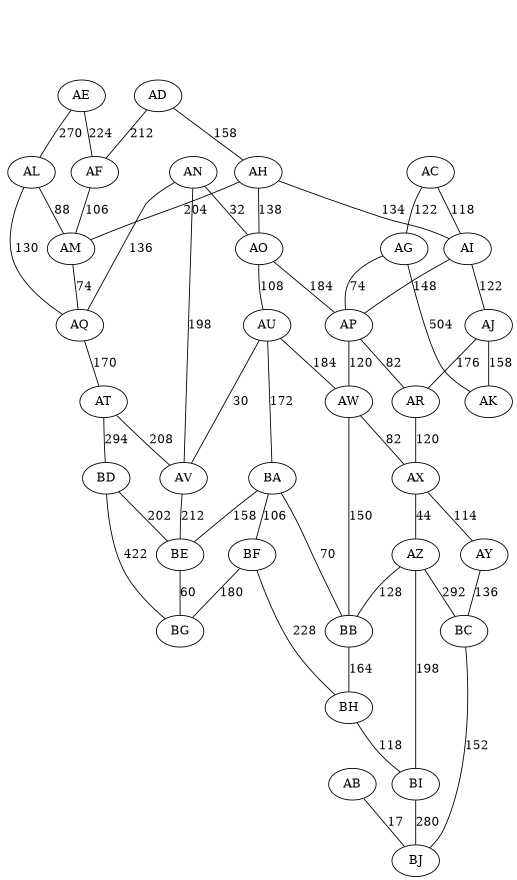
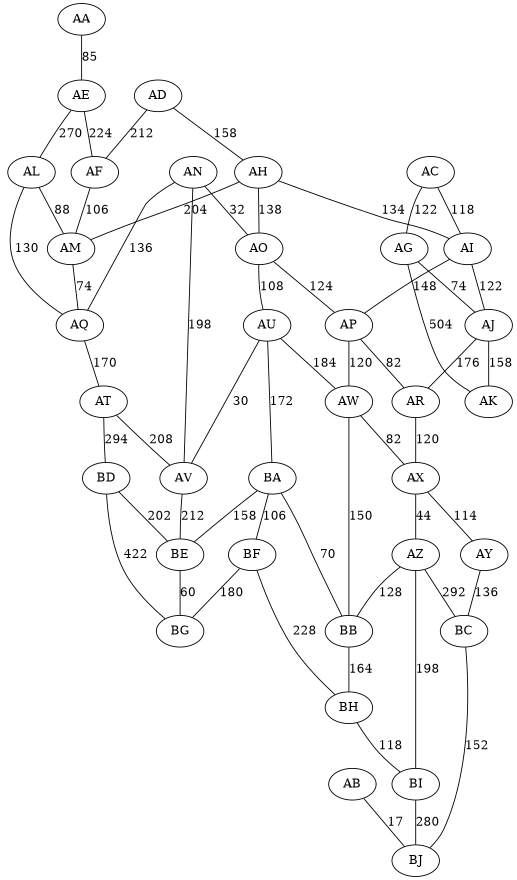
none -> (82, 19)
(353, 276) -> (447, 287)
(322, 287) -> (322, 287)
